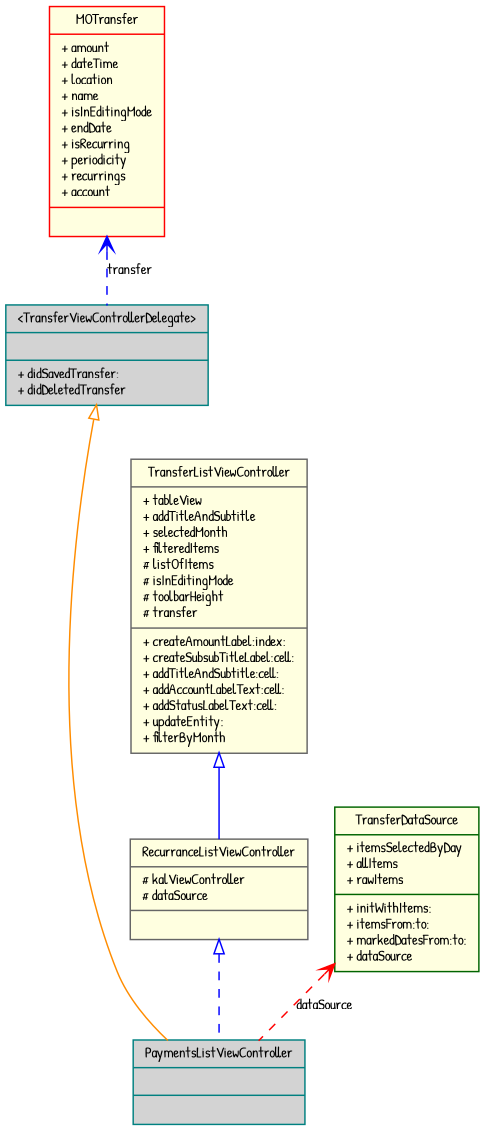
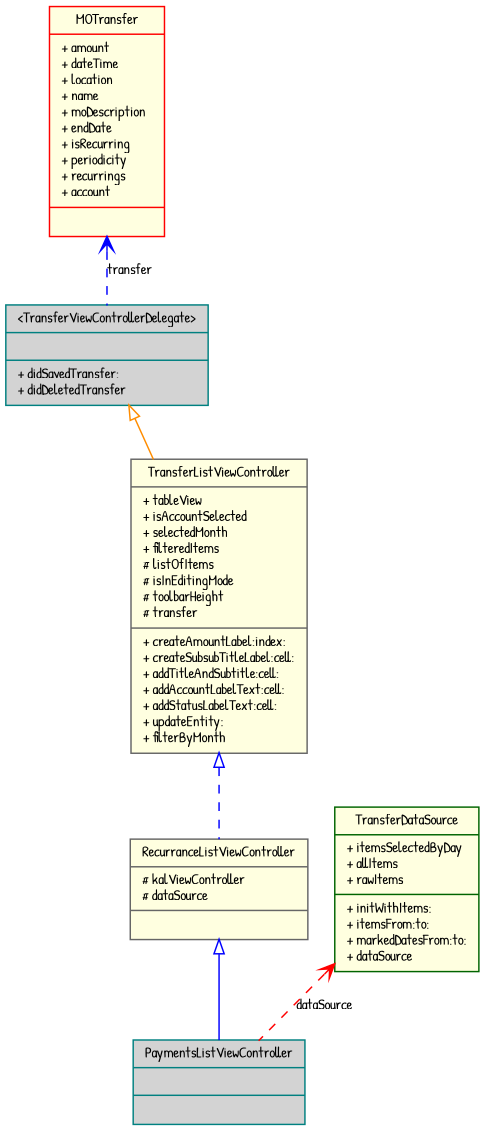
(107, 112) -> (103, 112)
(199, 517) -> (195, 517)
(71, 741) -> (144, 439)
(219, 803) -> (219, 803)
(219, 997) -> (219, 997)
